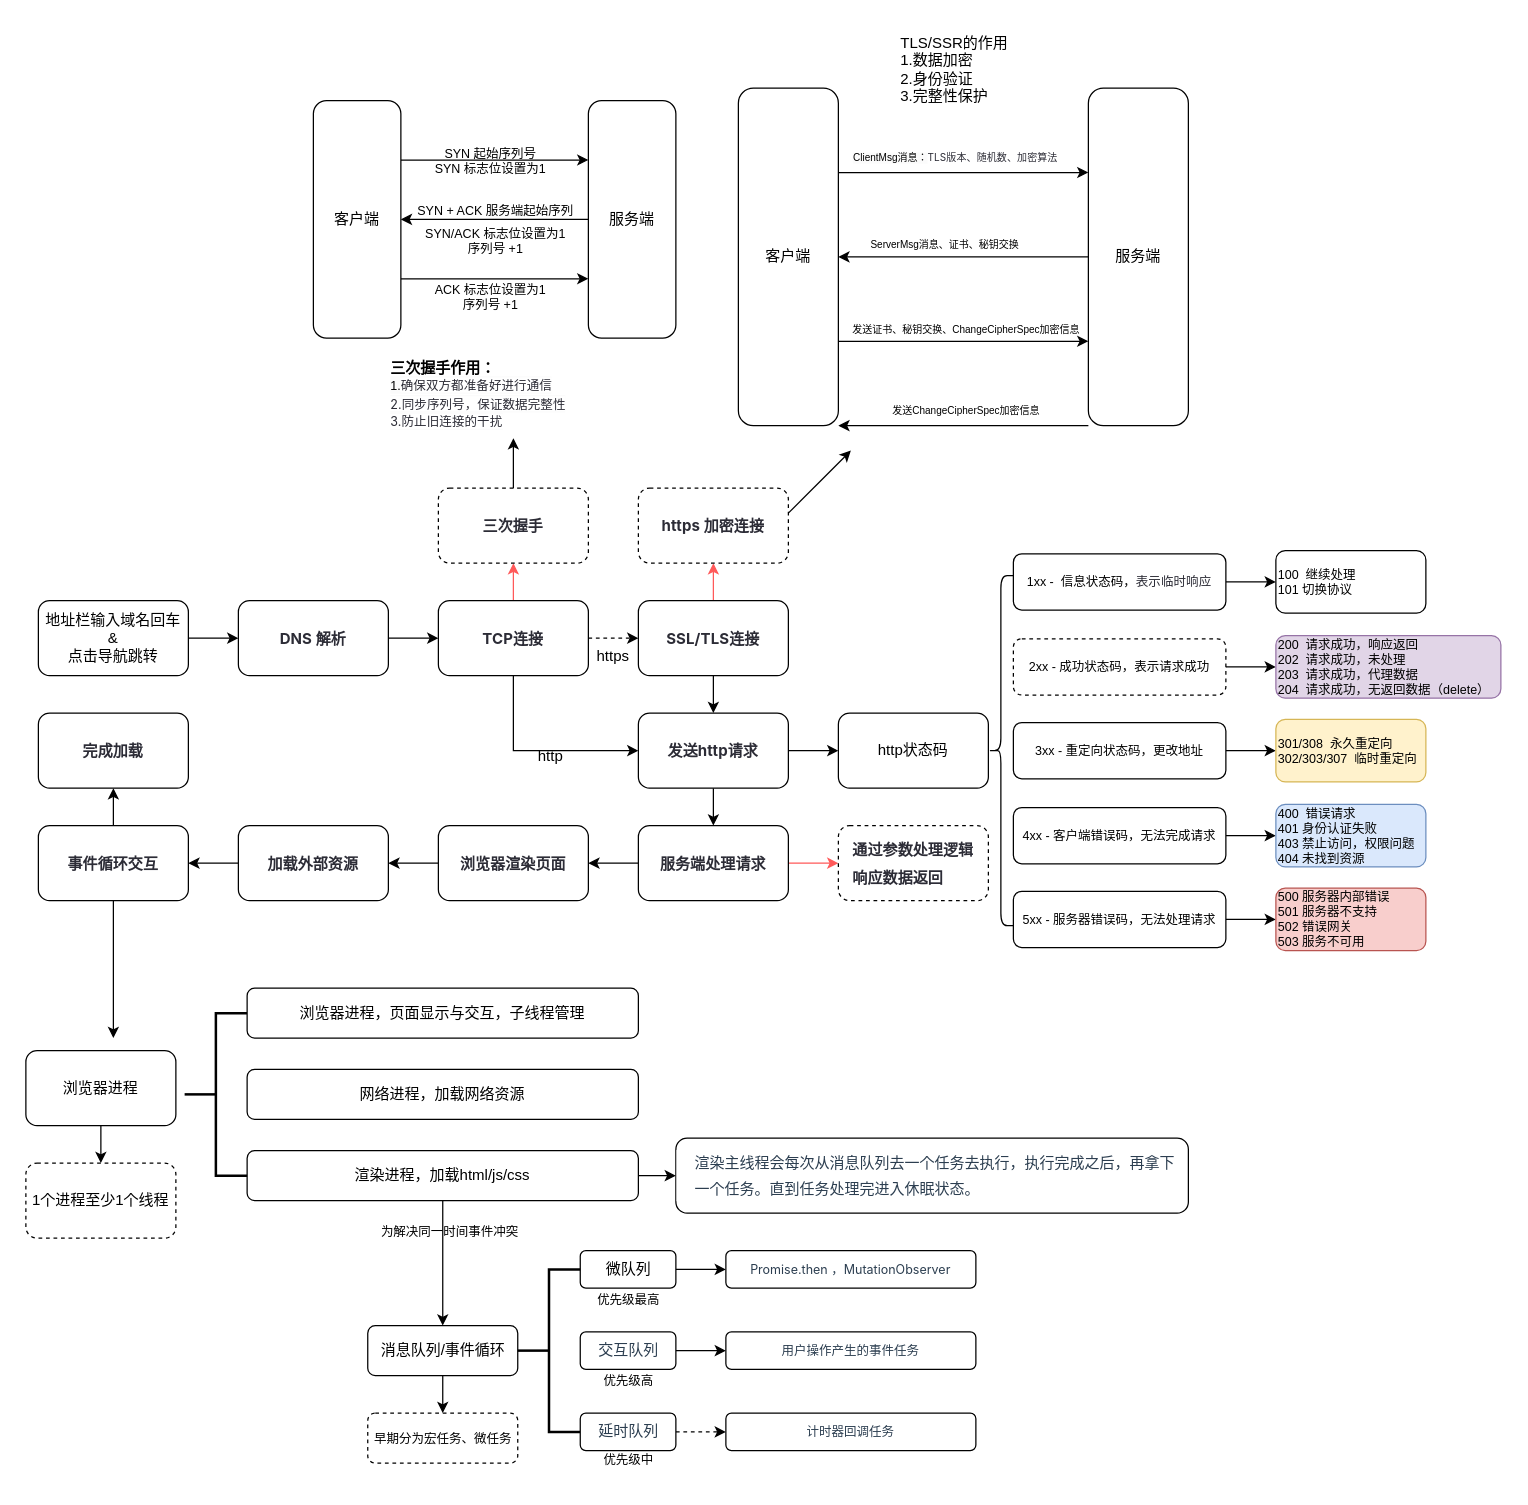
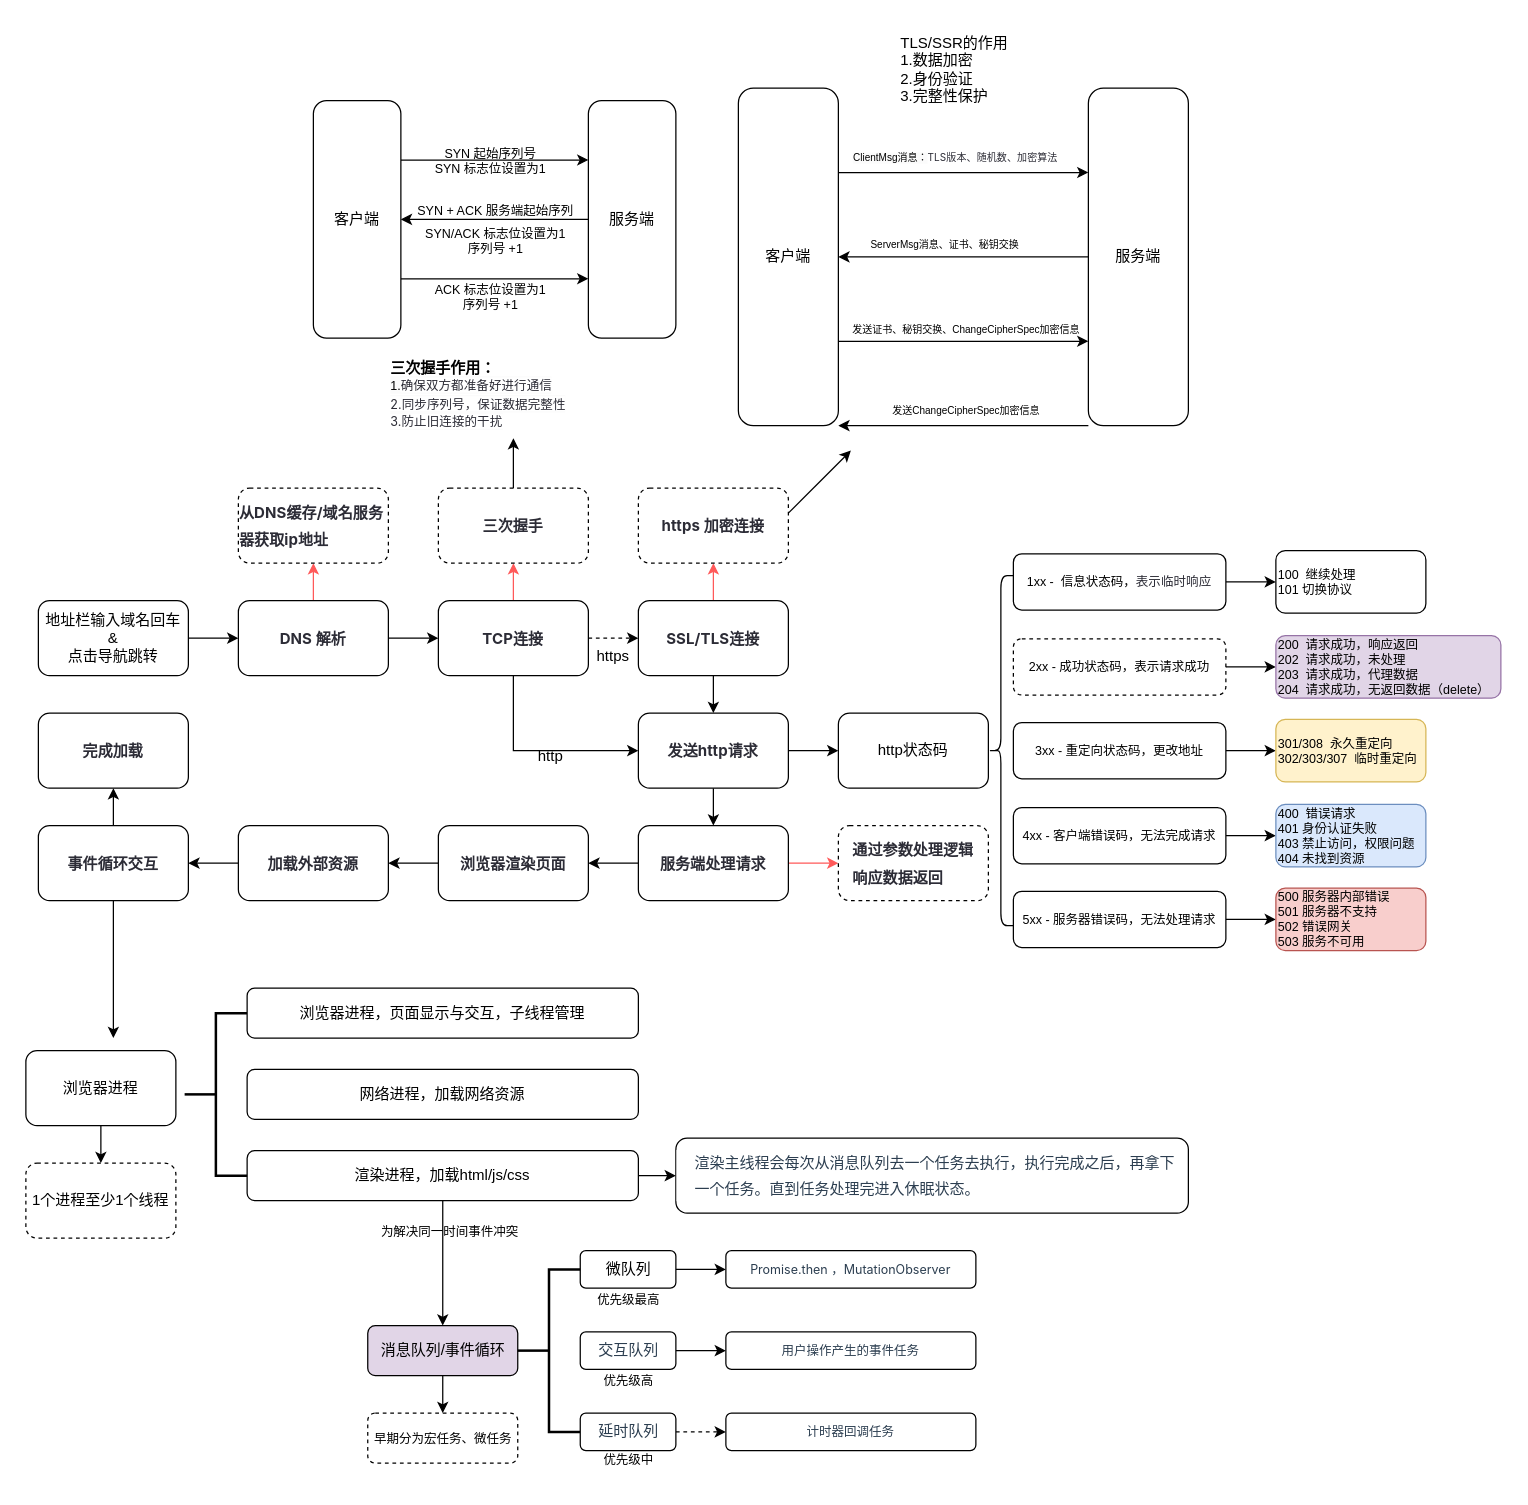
none -> (313, 526)
none -> (313, 578)
(443, 1351) -> (443, 1351)
